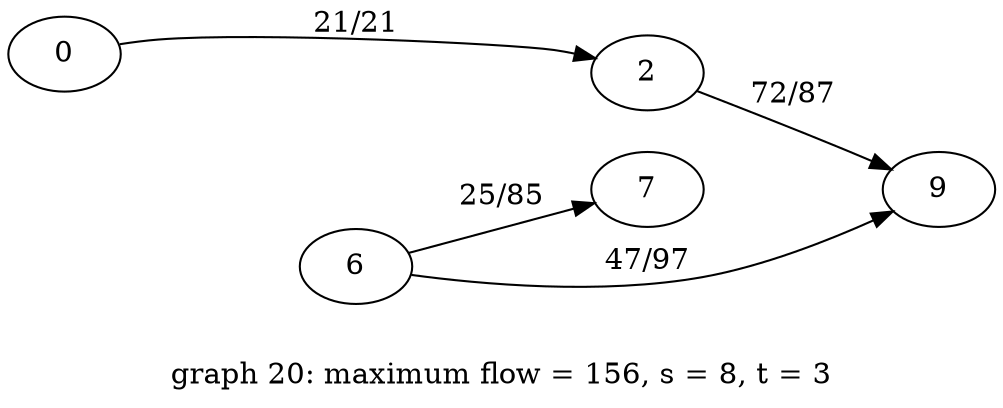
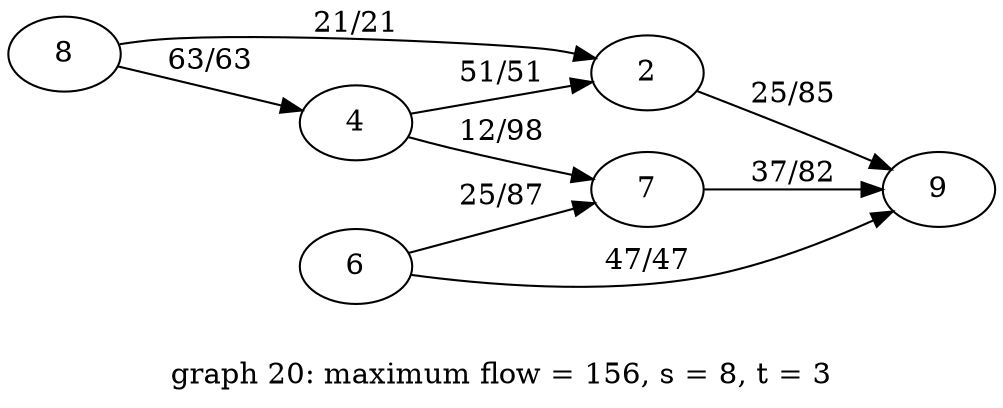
(65, 54) -> (65, 54)
(793, 95) -> (793, 95)
none -> (356, 123)
none -> (783, 189)
(502, 197) -> (502, 197)
(647, 261) -> (647, 261)
